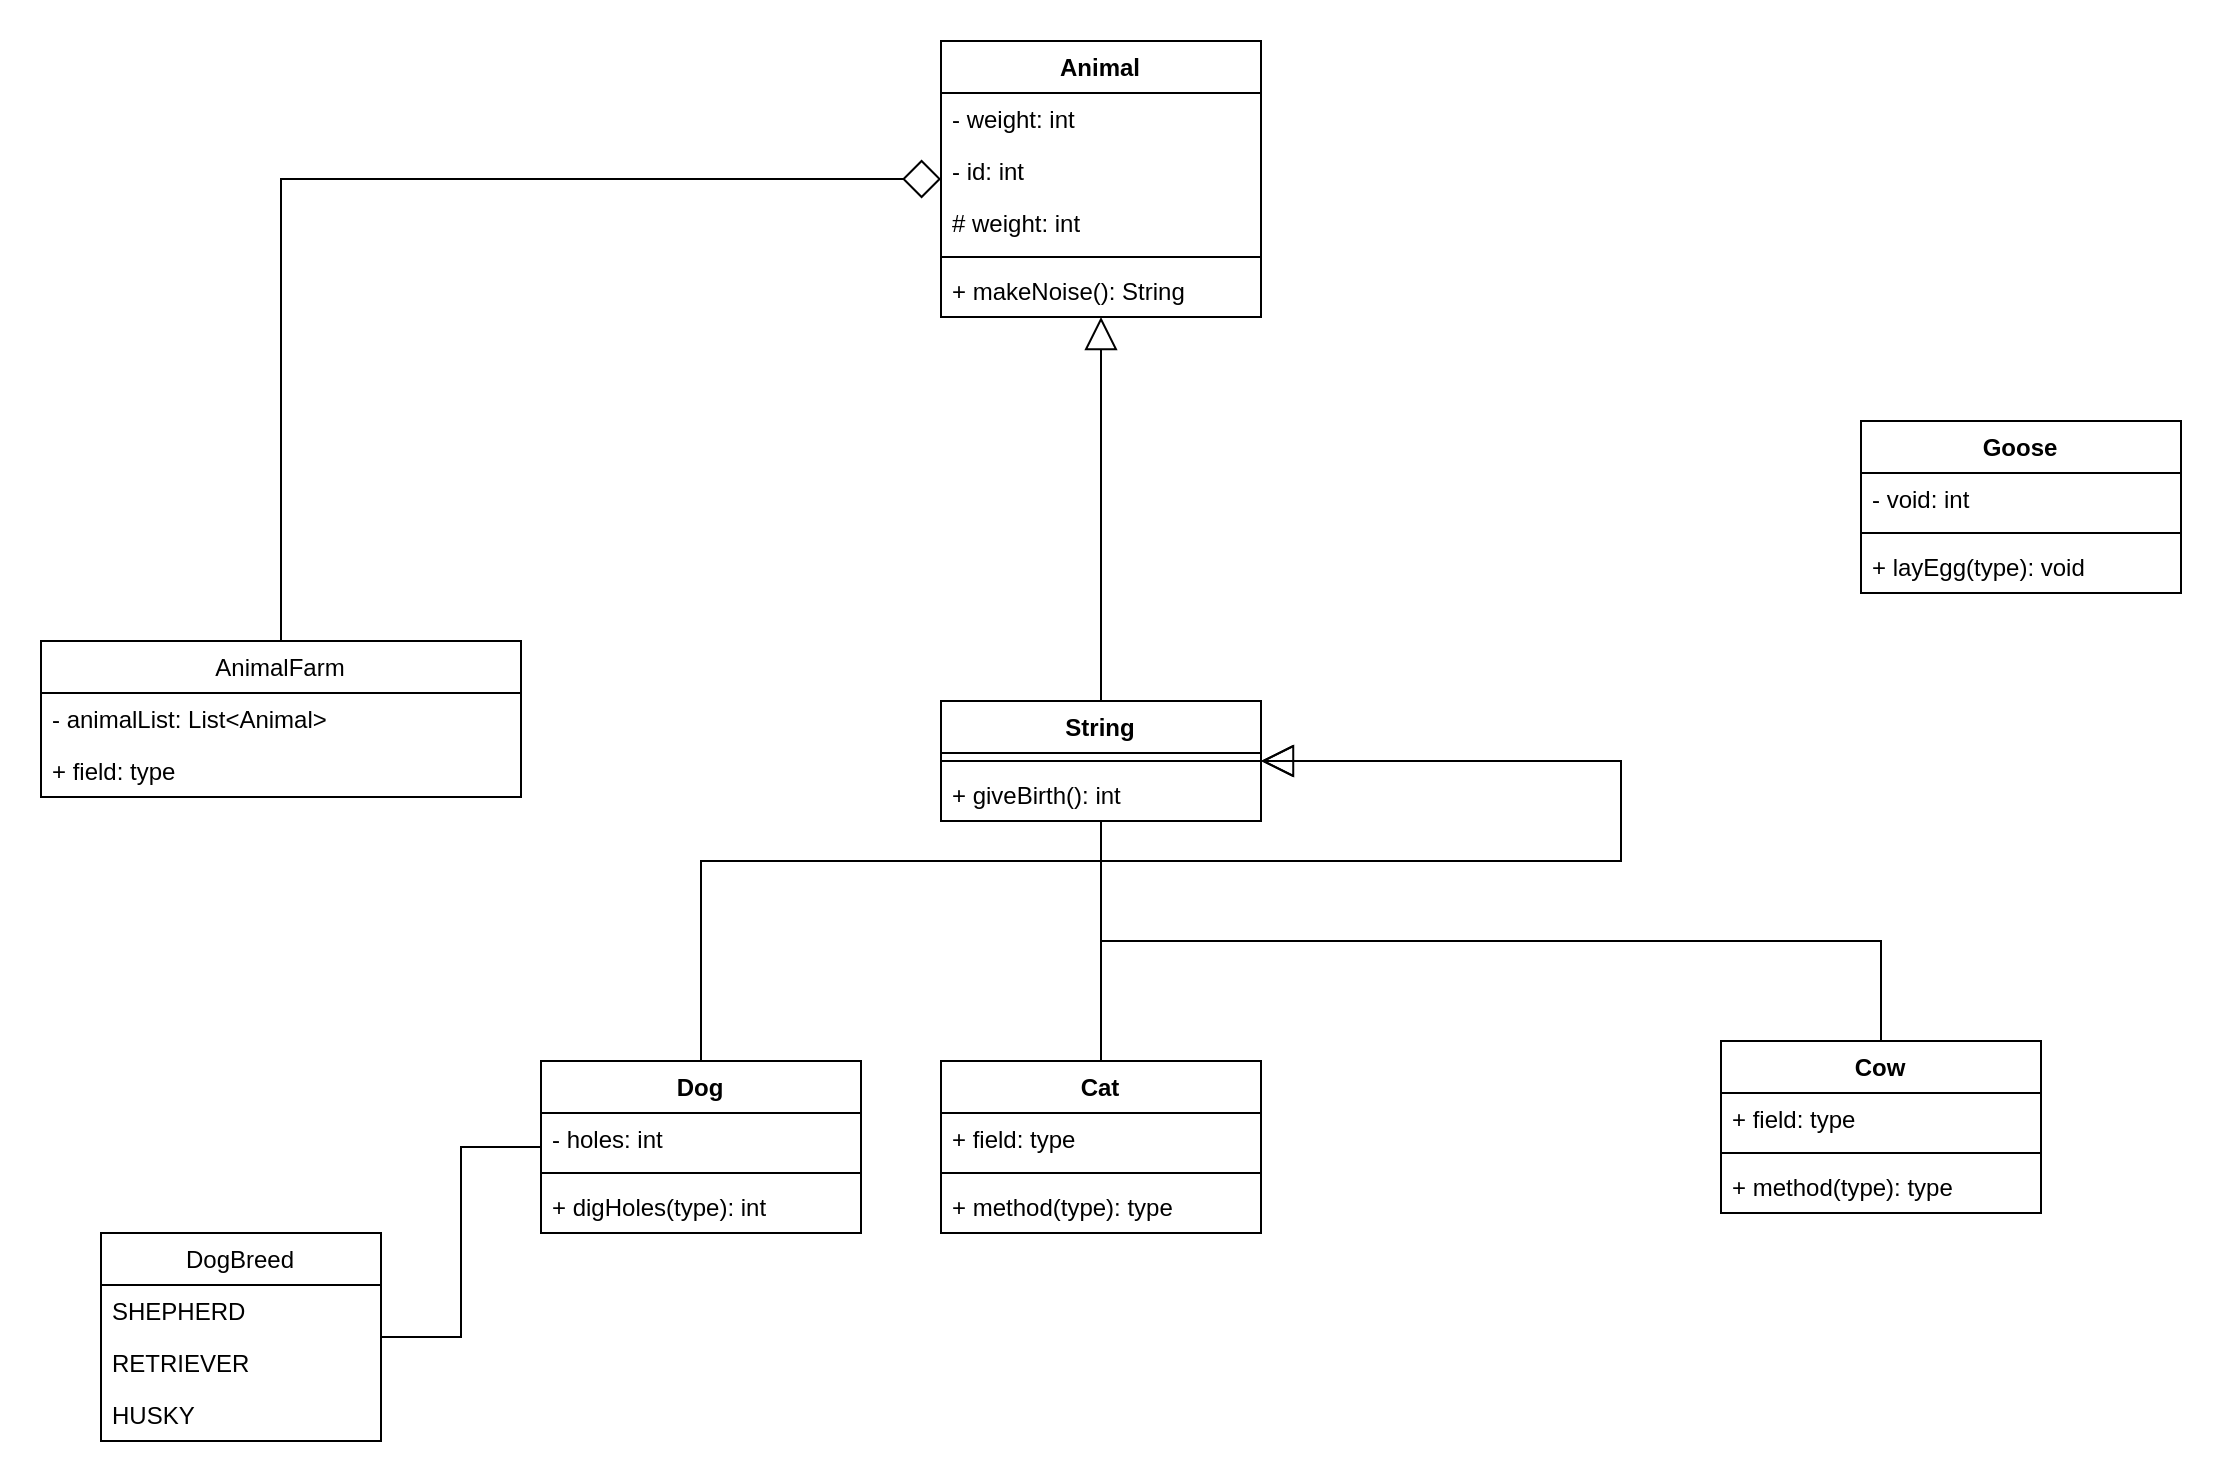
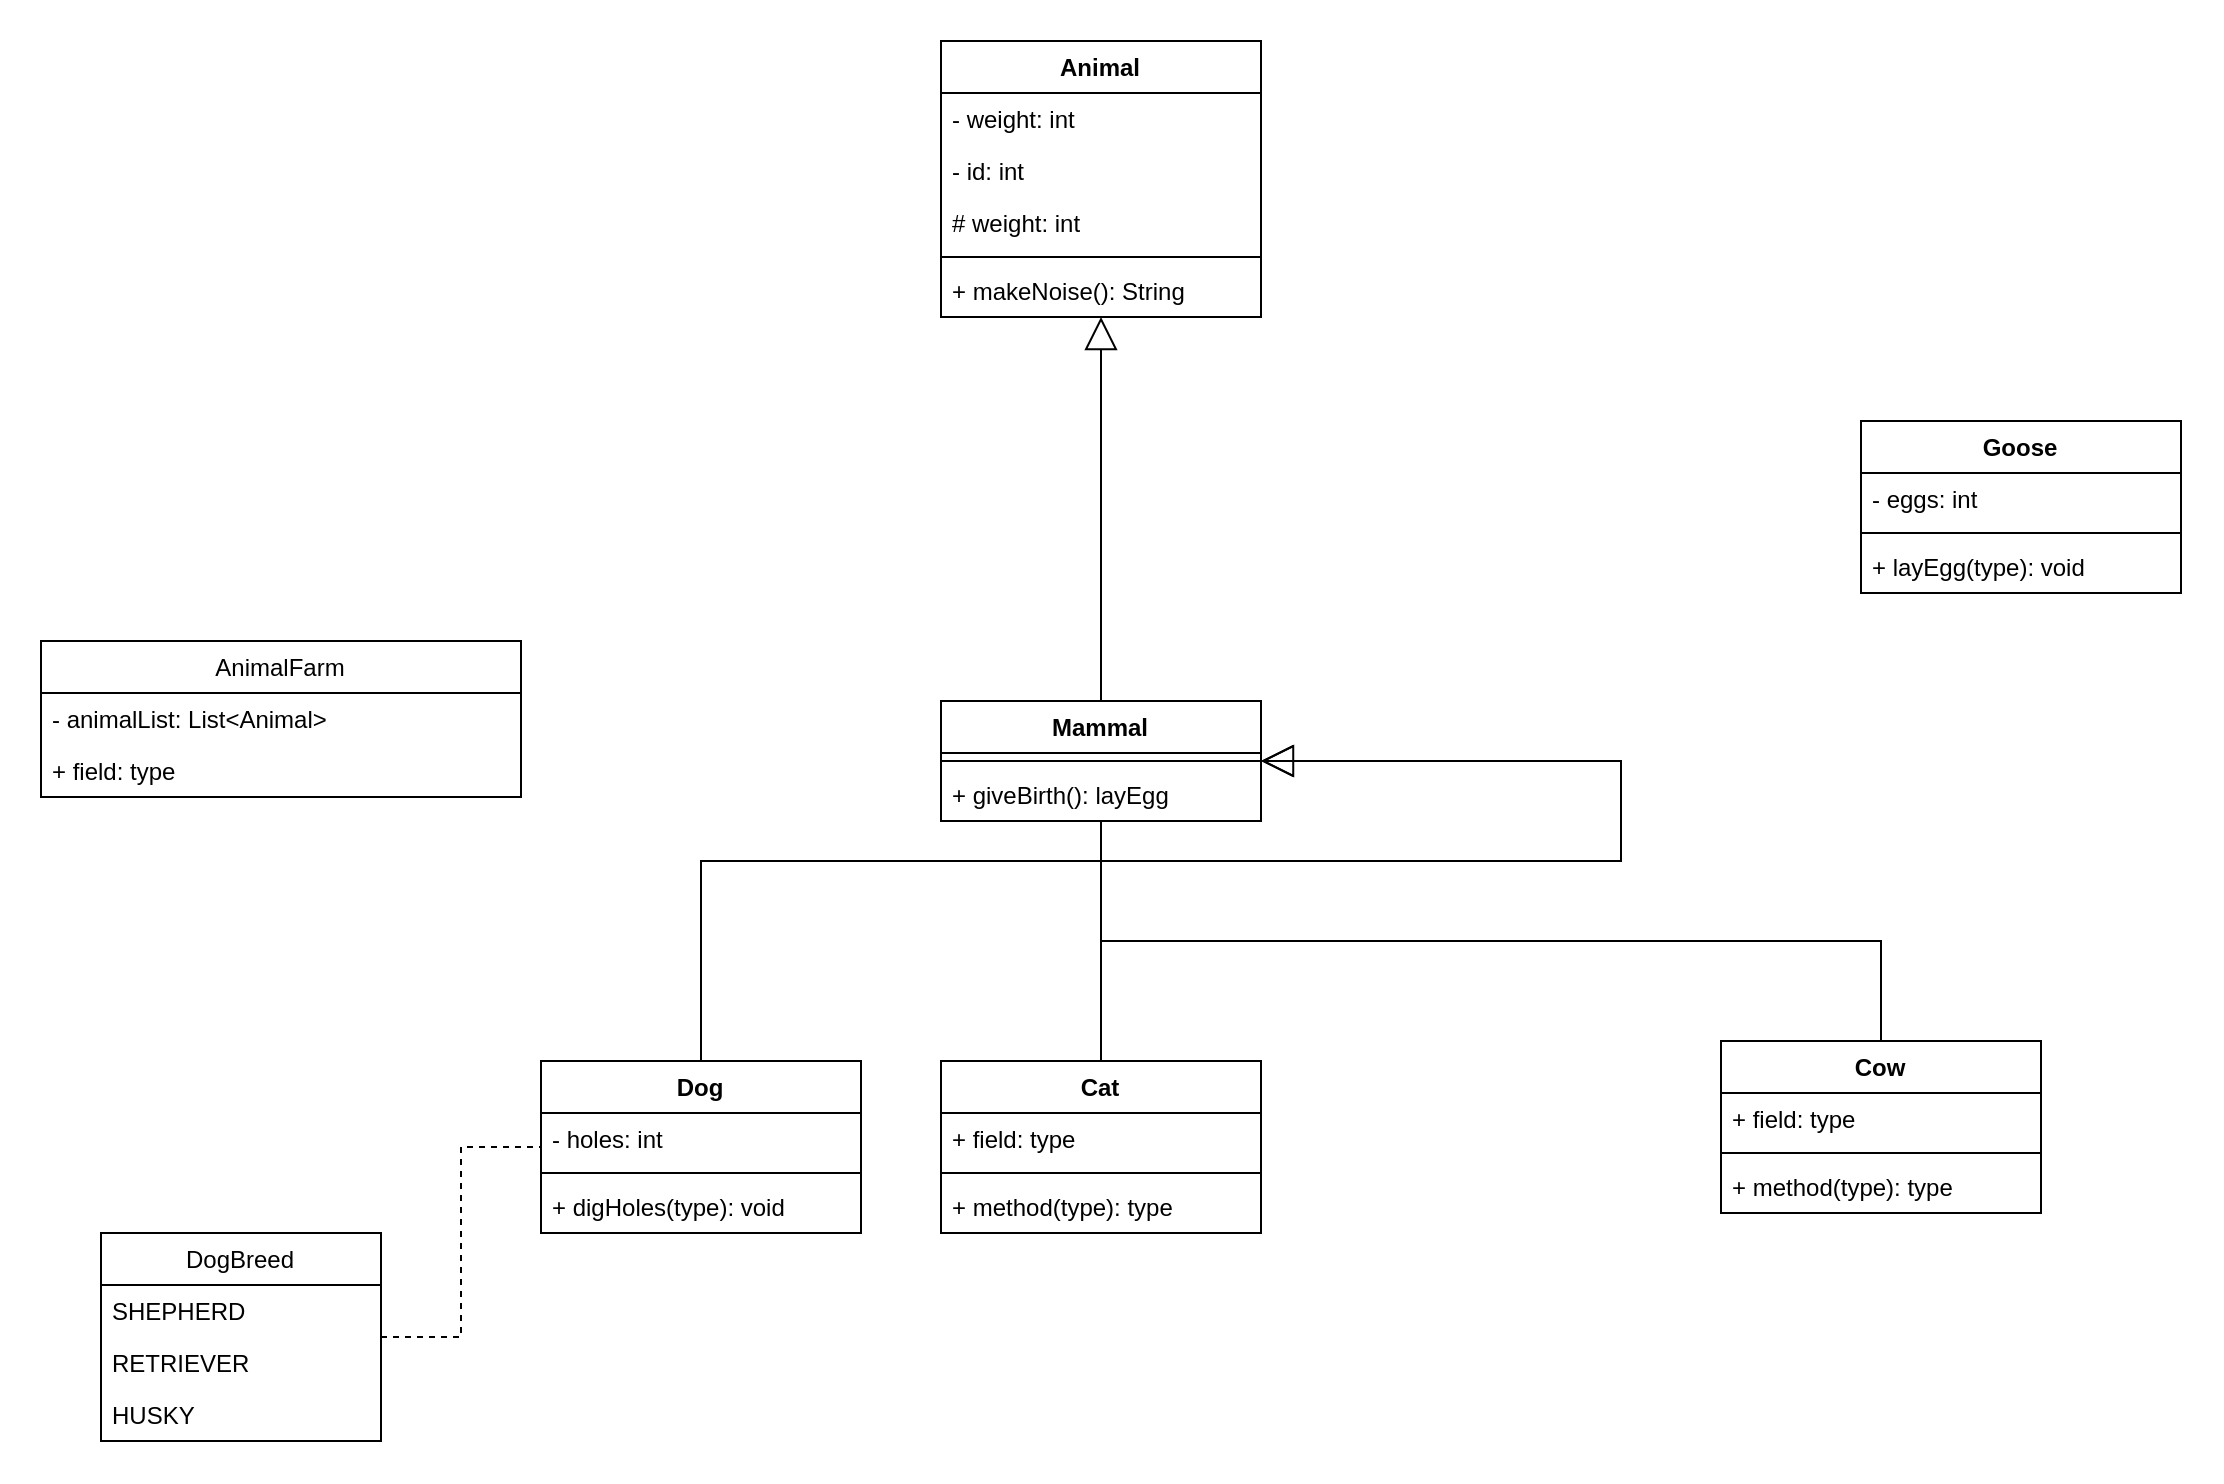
(363, 179) -> none
(1930, 500) -> (1933, 500)
(1100, 728) -> (1100, 728)
(1054, 796) -> (1074, 796)
(674, 1208) -> (681, 1208)
(461, 1242) -> (461, 1242)
